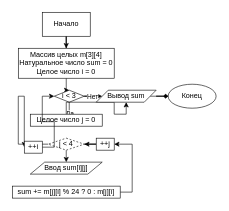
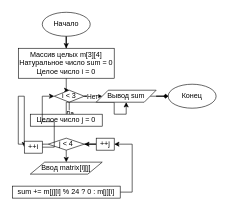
(66, 24) -> (66, 24)
(66, 144) -> (66, 144)
(66, 168) -> (66, 168)
